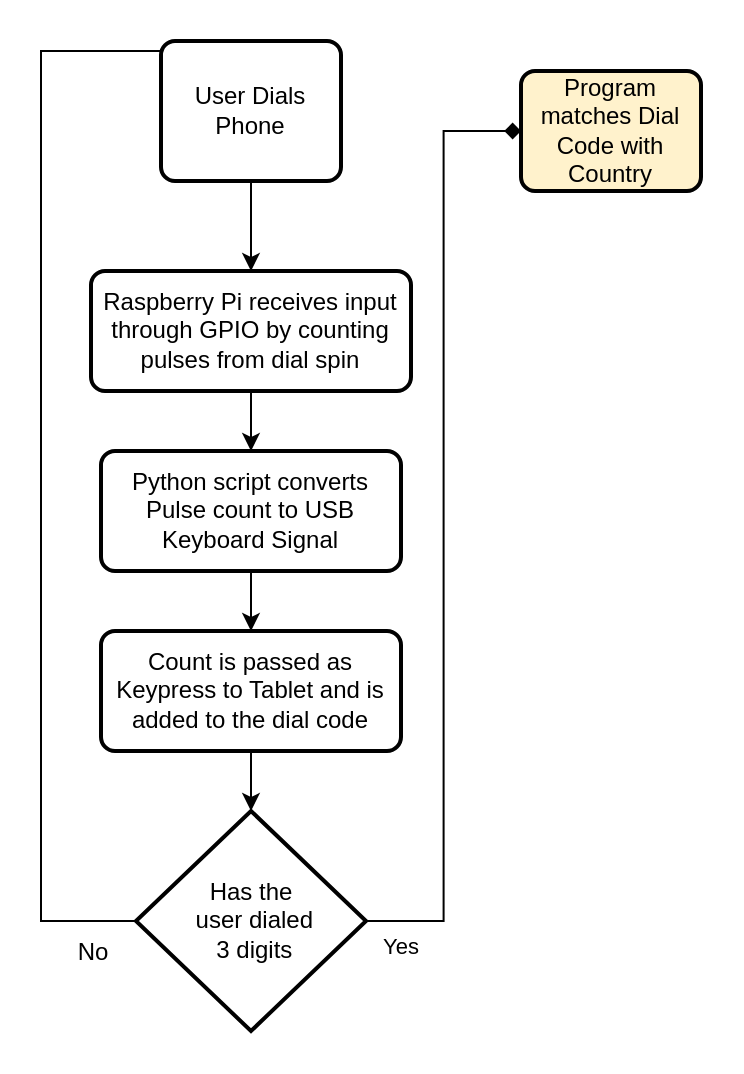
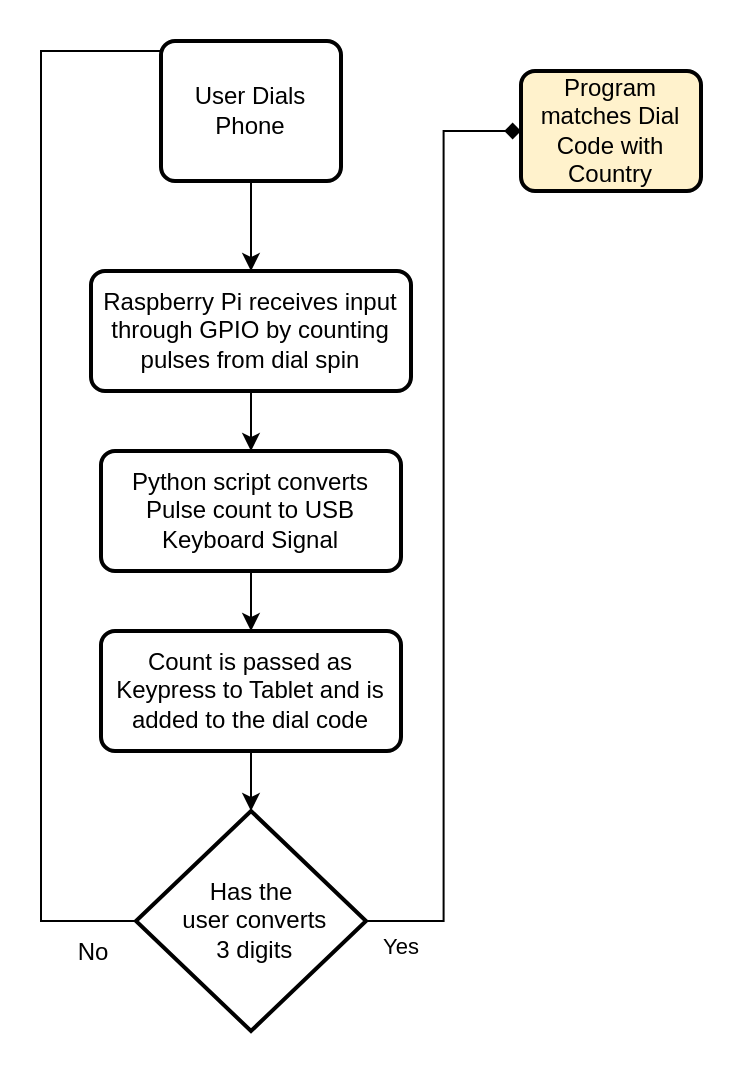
(252, 921) -> (252, 921)
